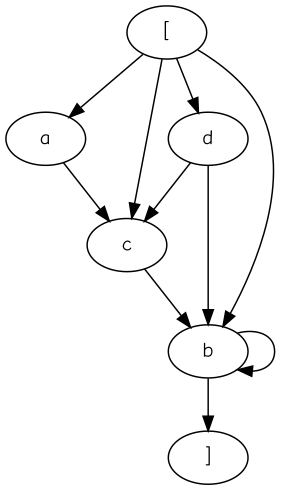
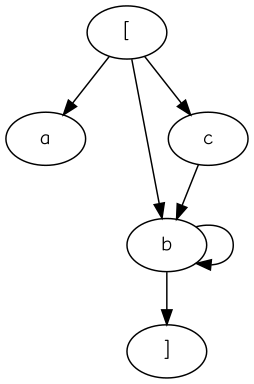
(208, 139) -> none
(82, 186) -> none
